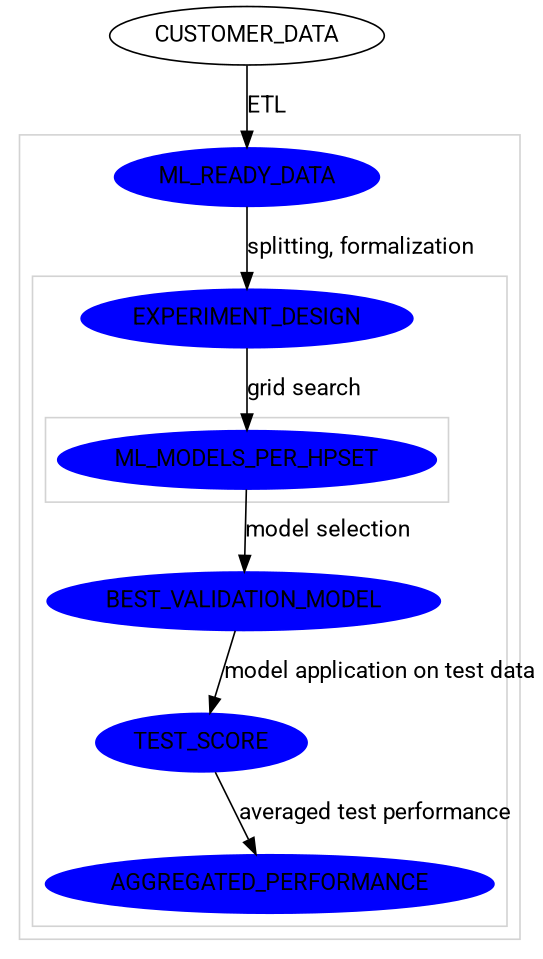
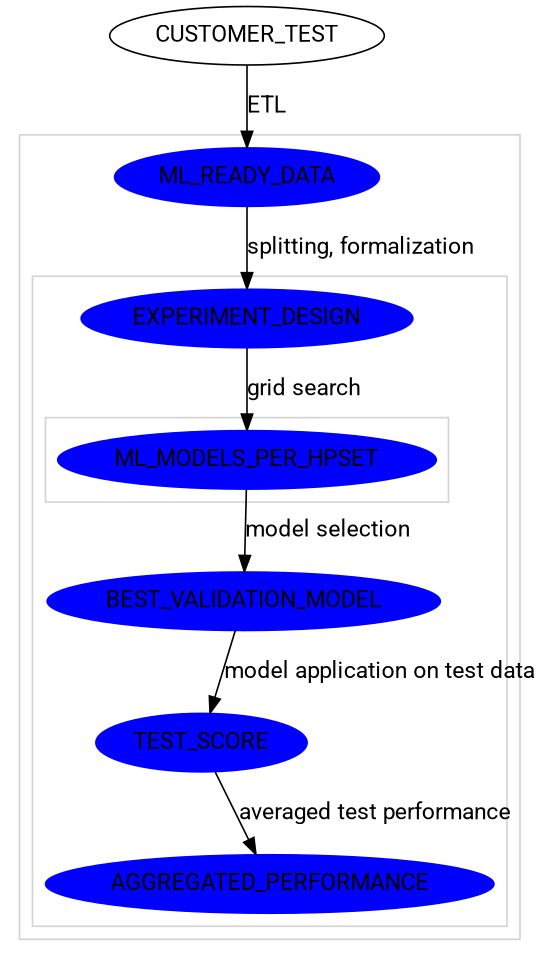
(247, 36) -> (247, 36)
